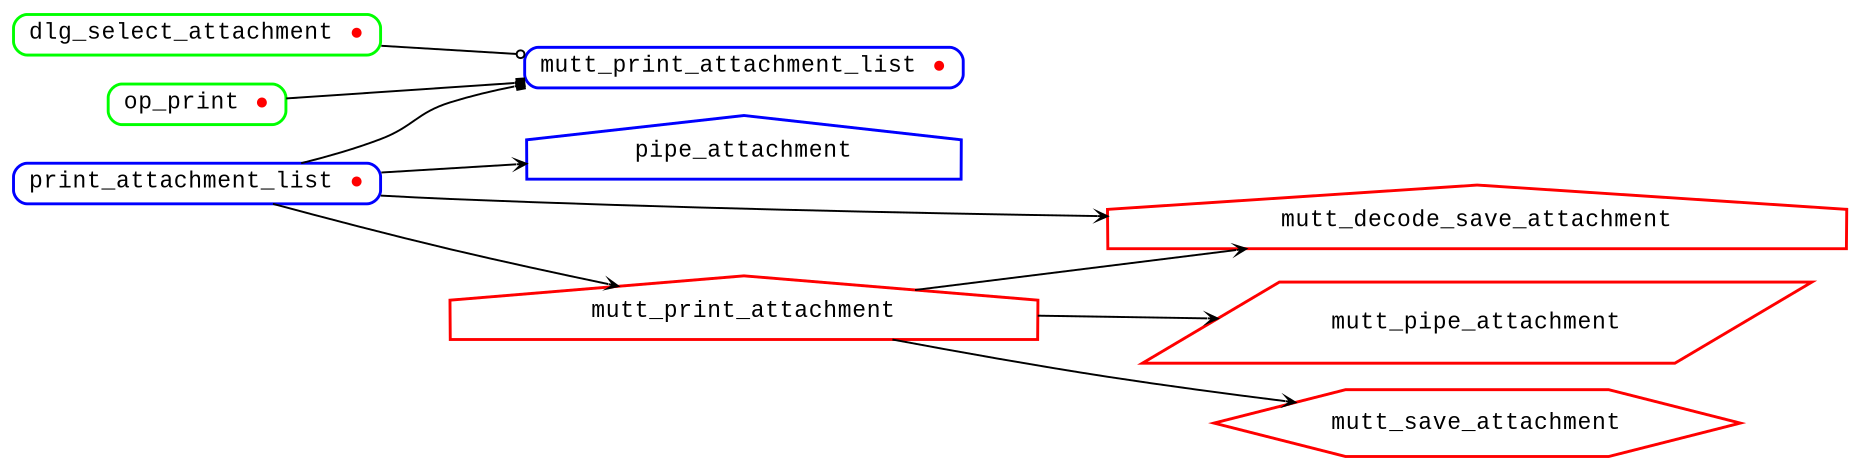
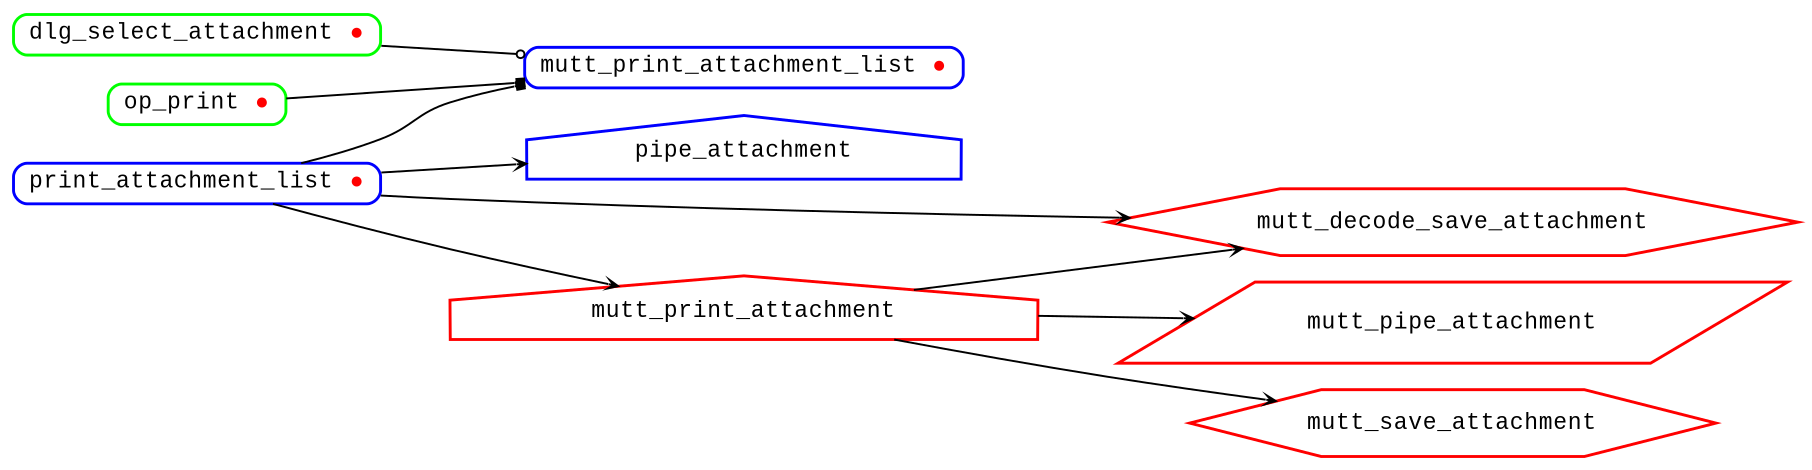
(1477, 220) -> (1453, 222)
